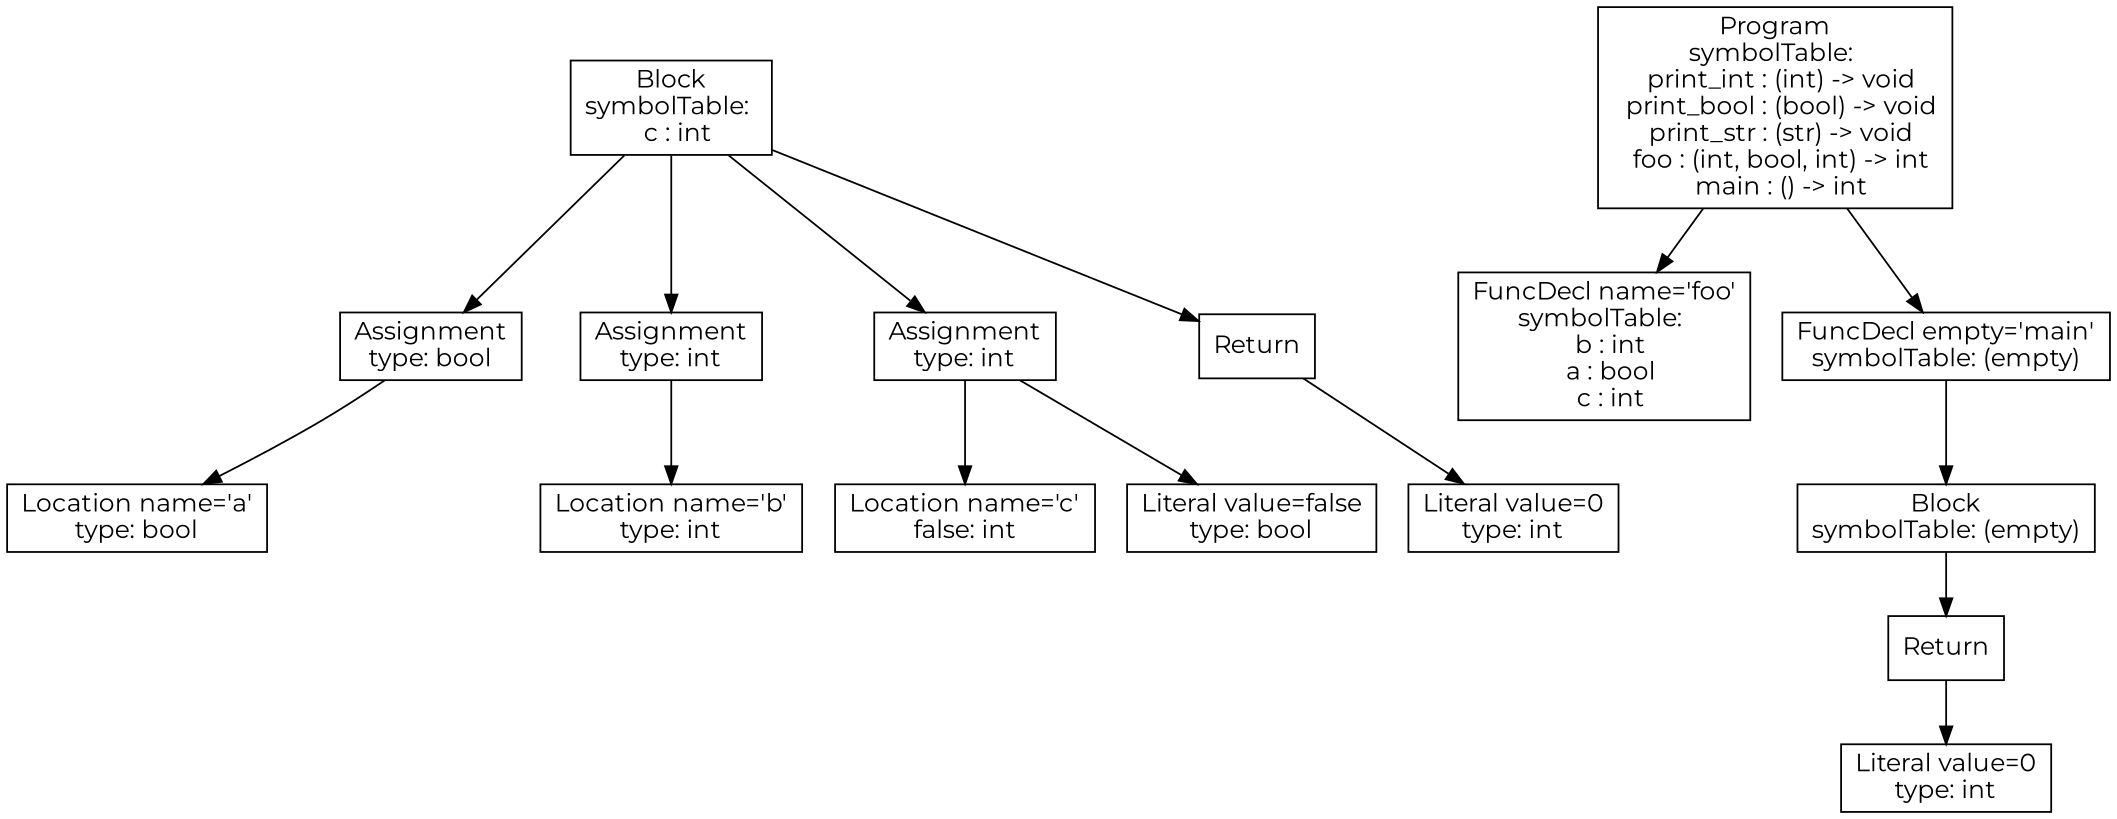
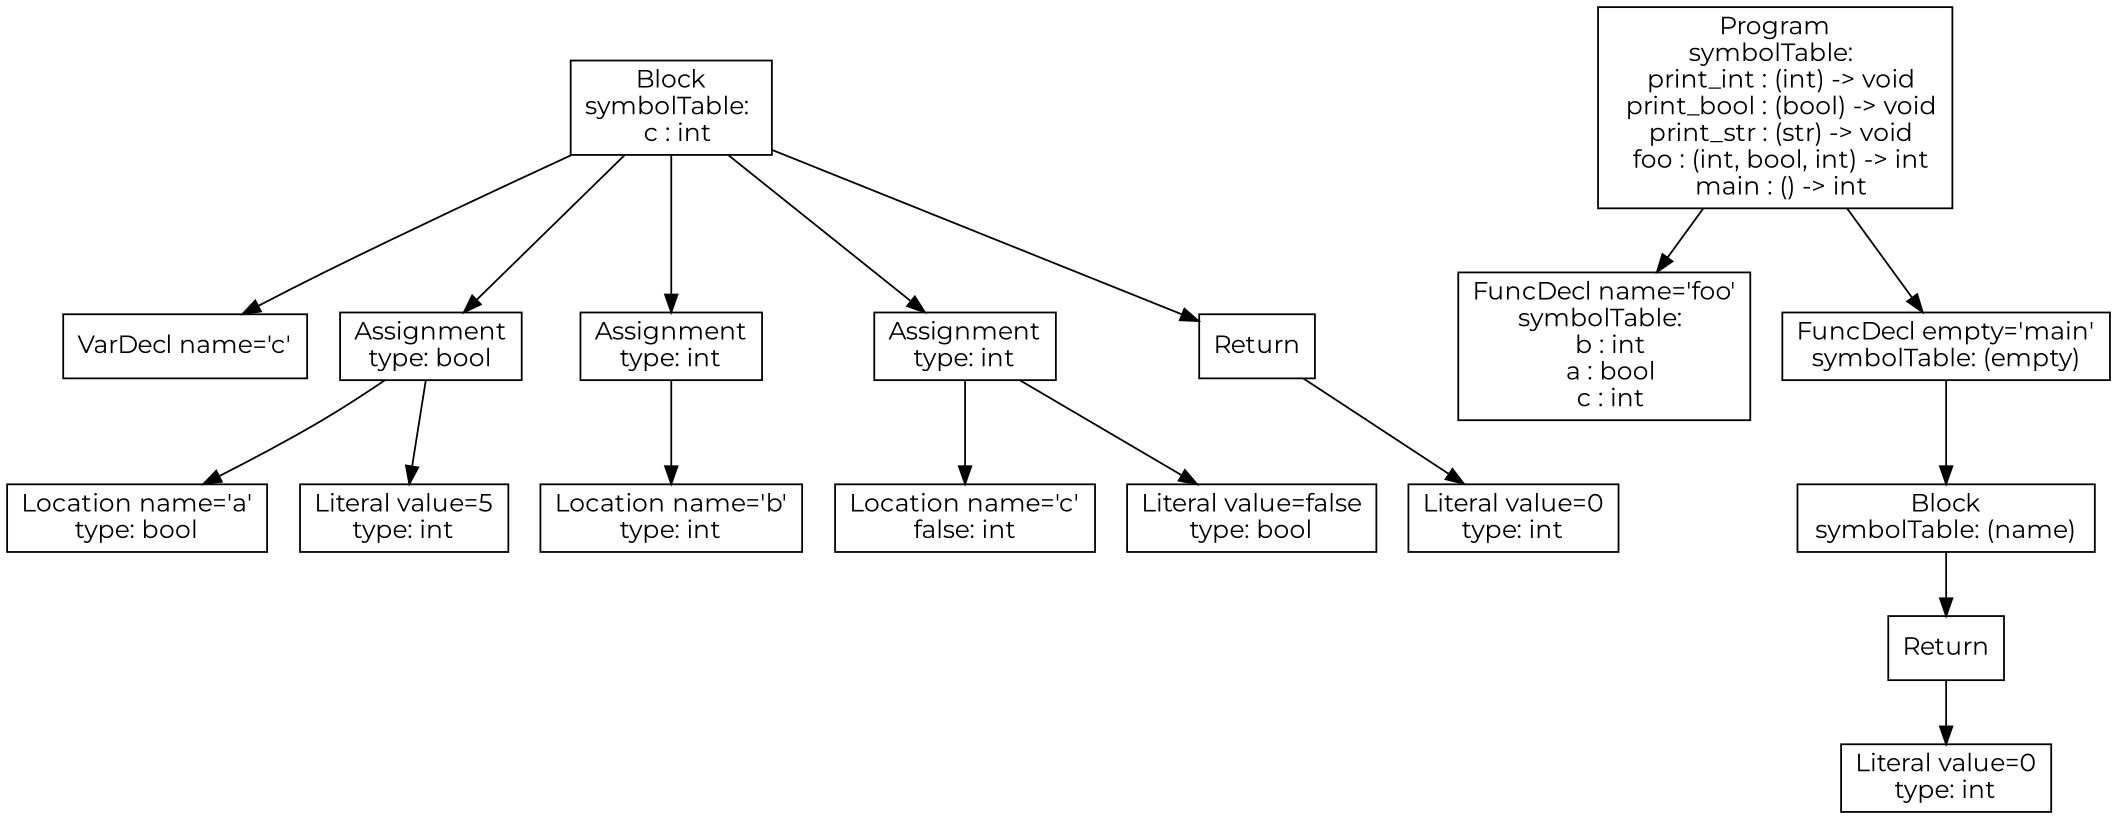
none -> (185, 346)
none -> (404, 518)
(1946, 518) -> (1946, 518)
